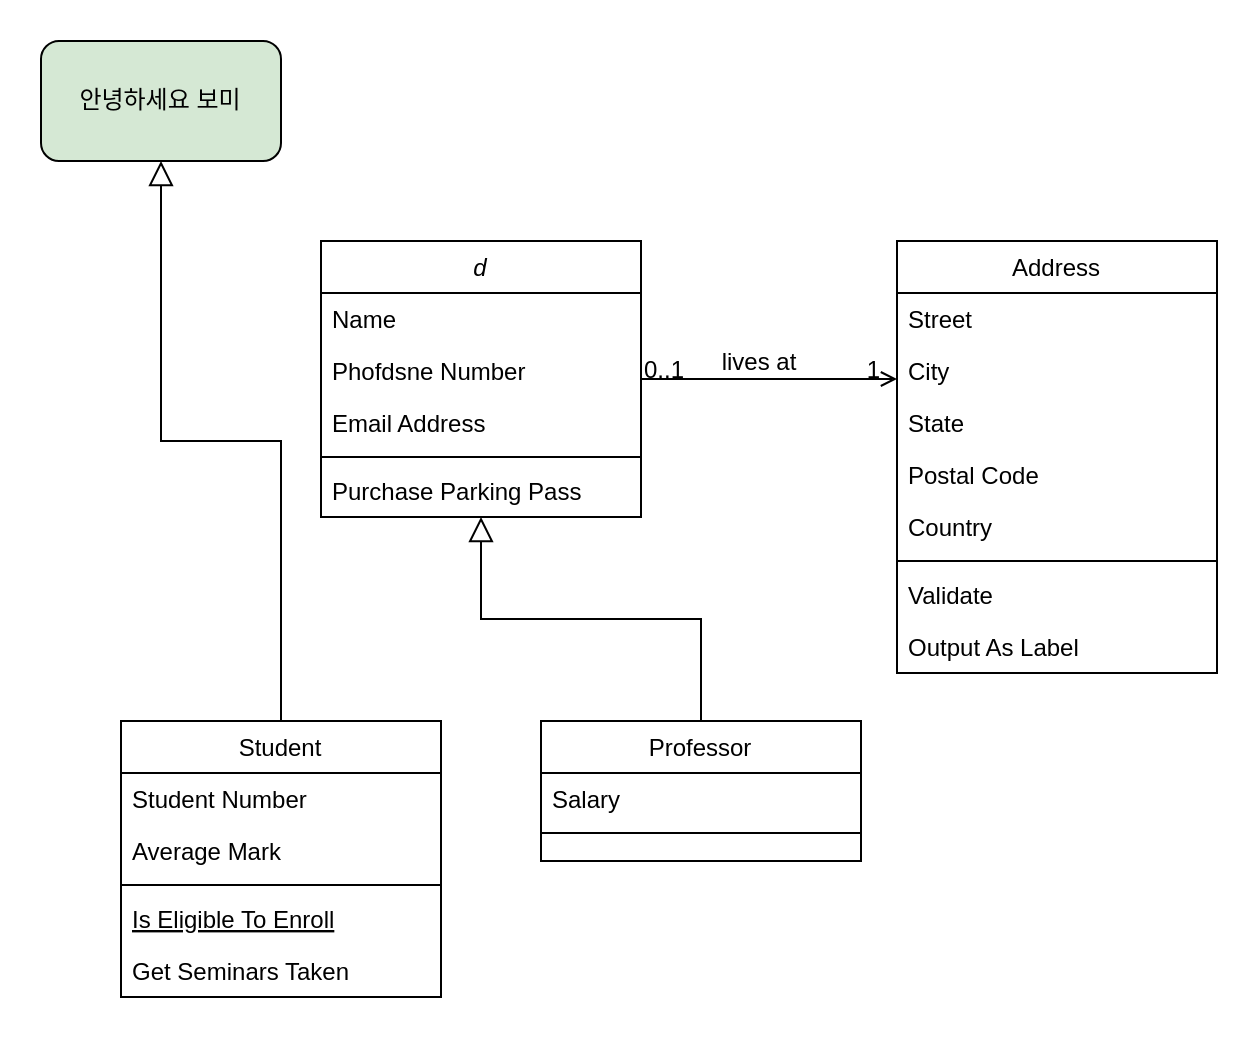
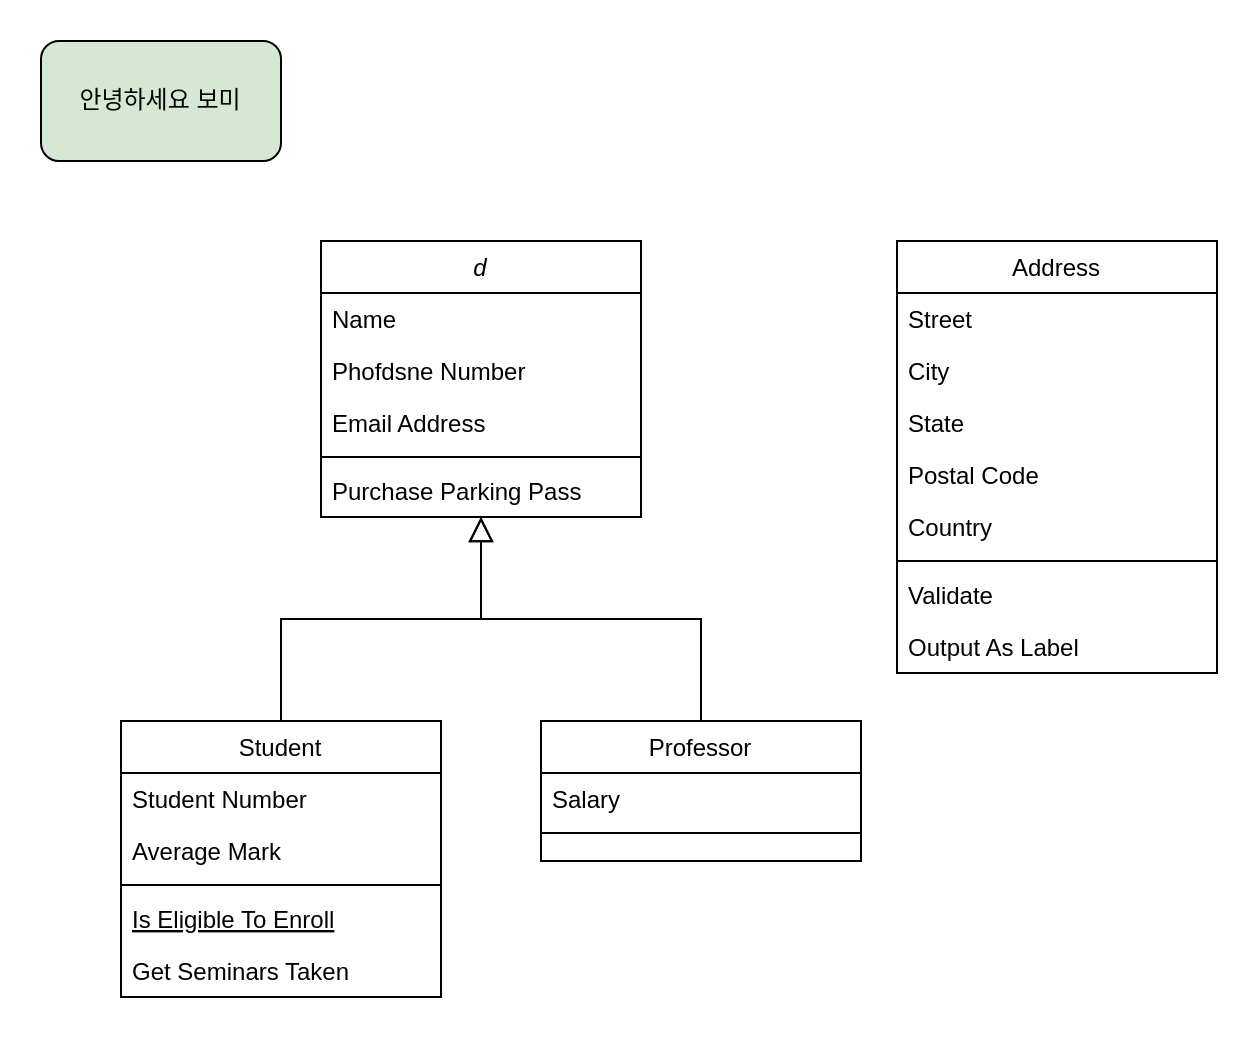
(768, 379) -> none
(184, 441) -> (378, 619)
